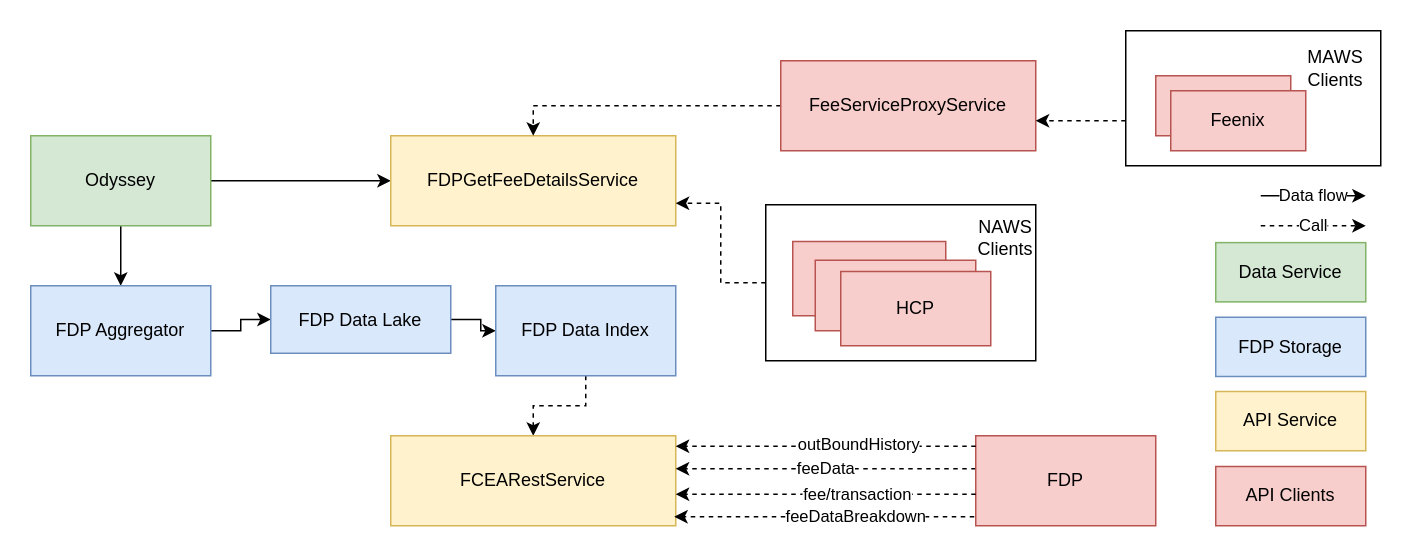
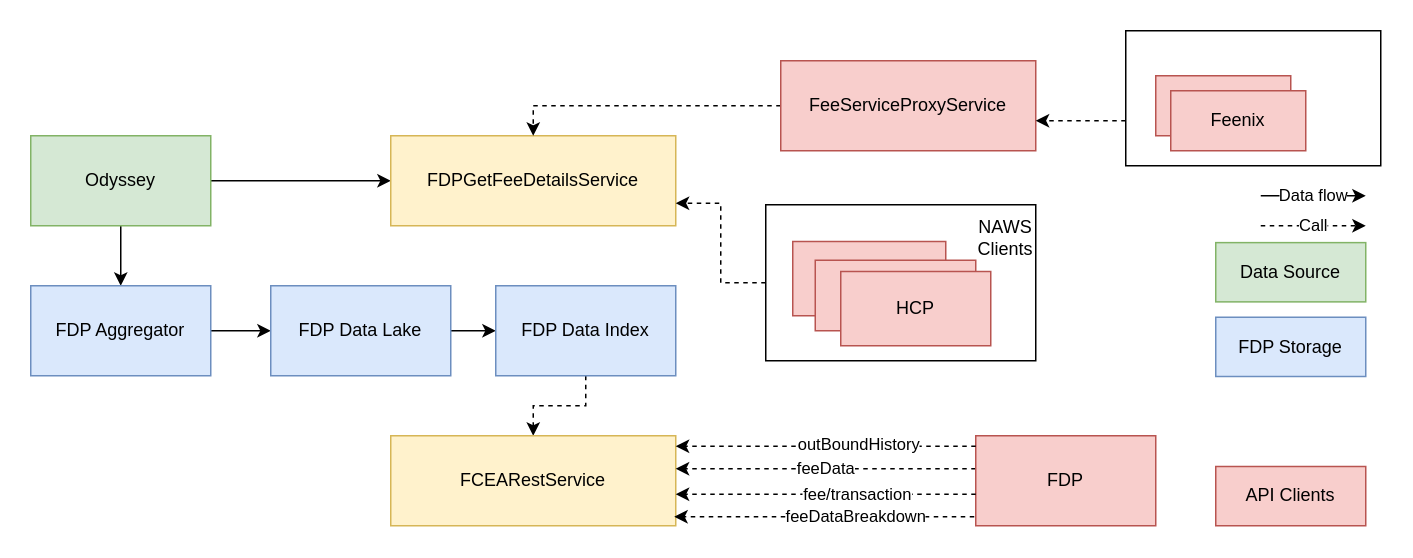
(1336, 68) -> none
(1291, 272) -> (1291, 272)
(361, 320) -> (361, 331)
(1291, 421) -> none
